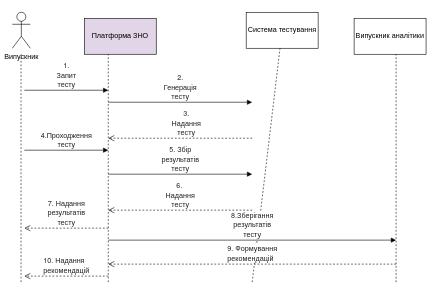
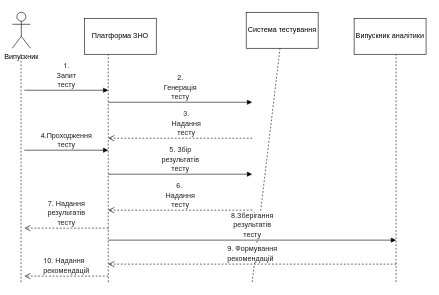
(120, 36) -> (120, 36)
